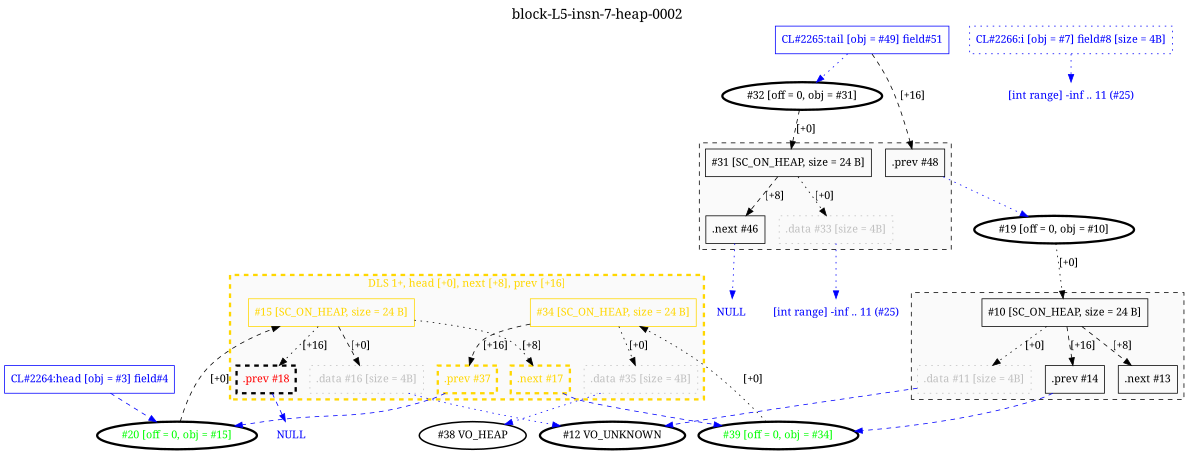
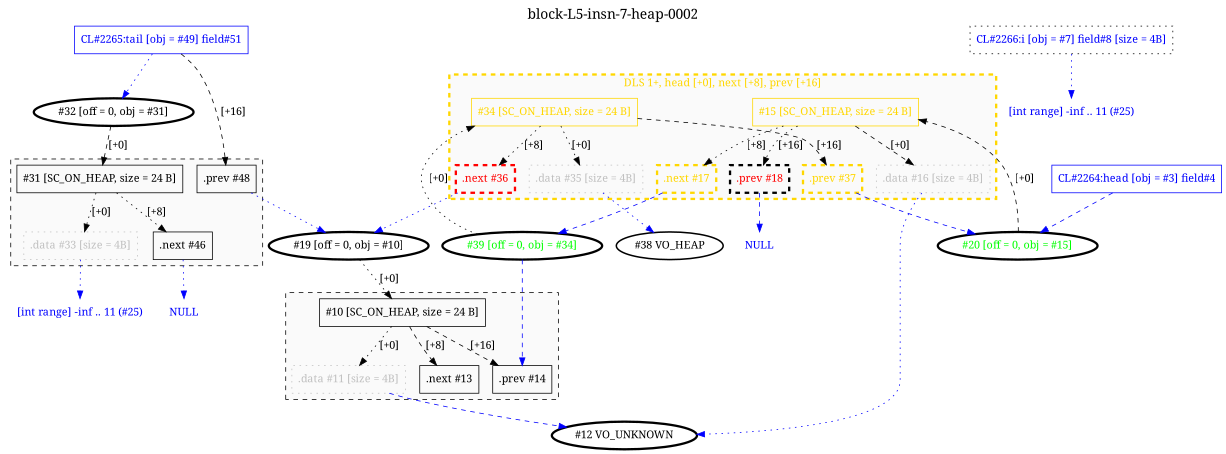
(1071, 40) -> (1071, 40)
none -> (485, 179)
(764, 193) -> (138, 210)
(959, 418) -> (522, 309)
